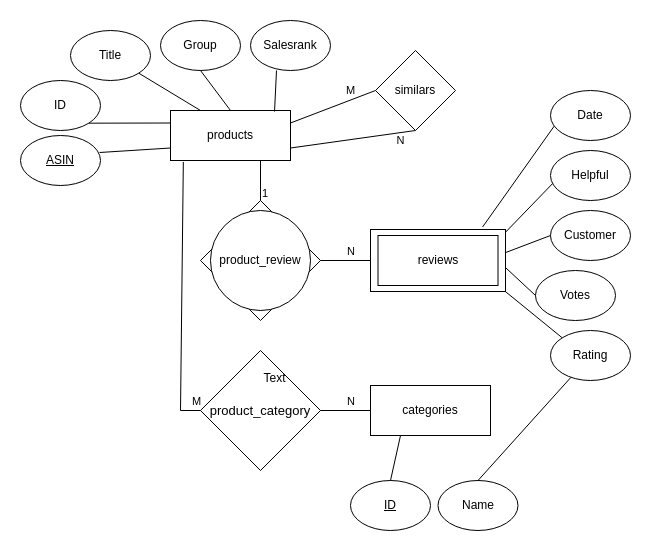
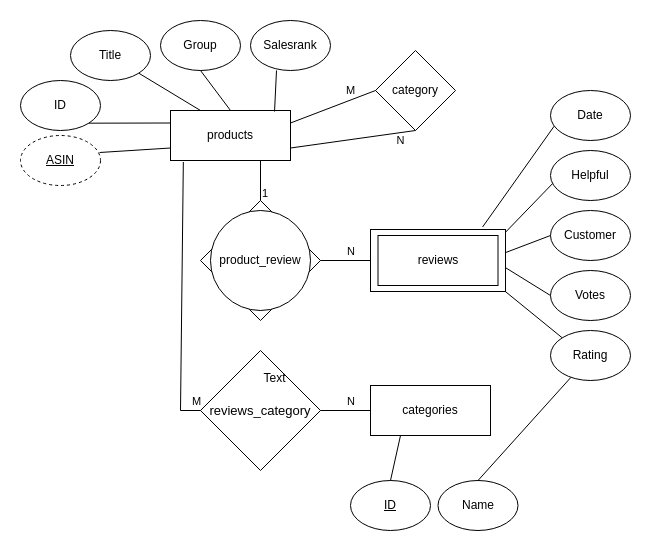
(416, 91) -> (416, 91)
(61, 161) -> (61, 161)
(576, 296) -> (591, 296)
(261, 411) -> (261, 411)
